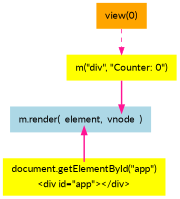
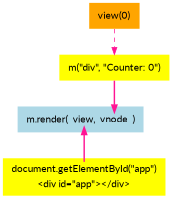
(84, 119) -> (84, 119)
